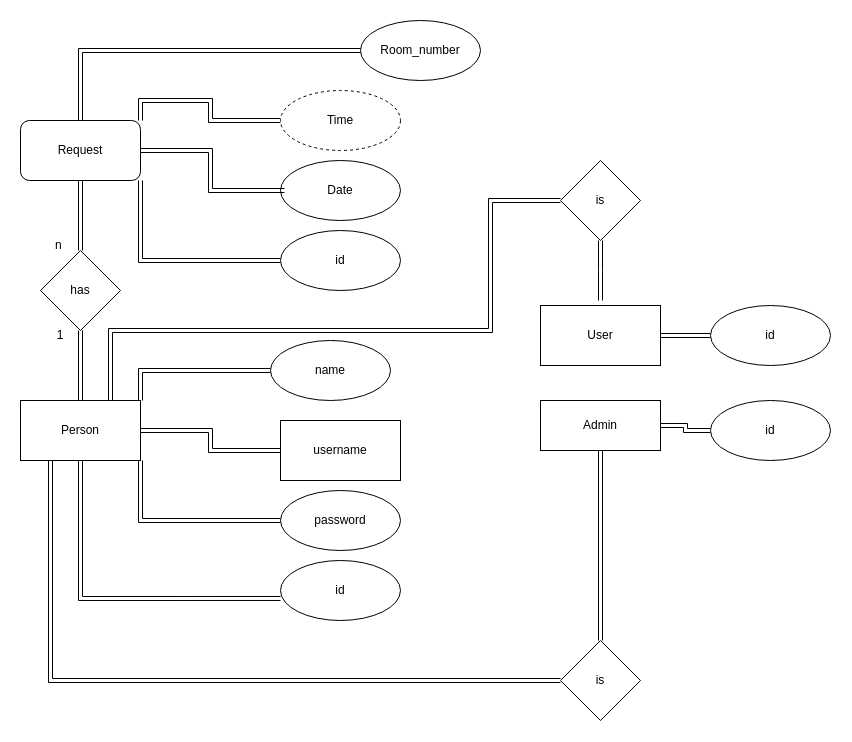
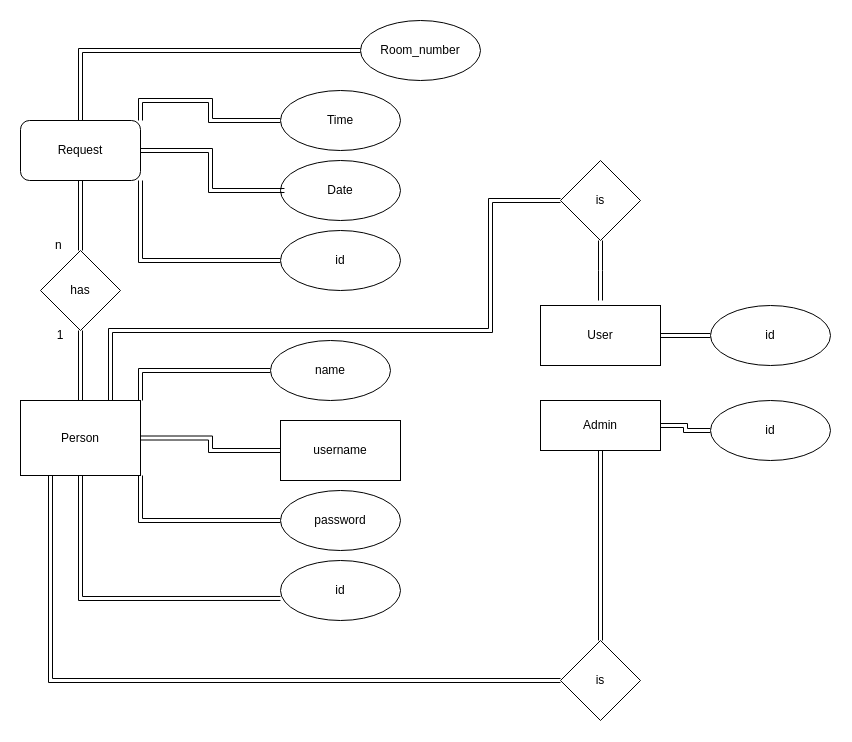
(341, 121) -> (341, 121)
(81, 431) -> (81, 438)
